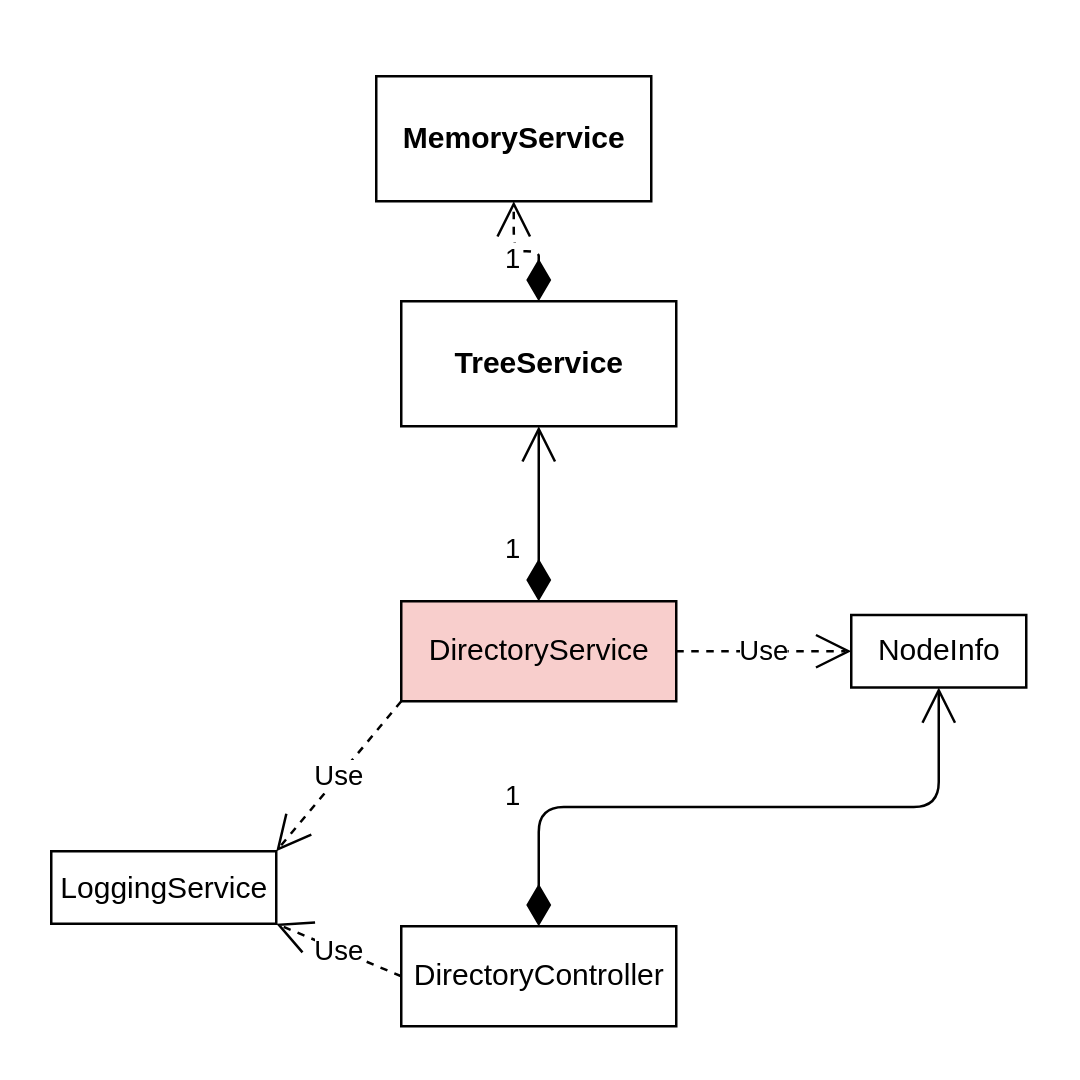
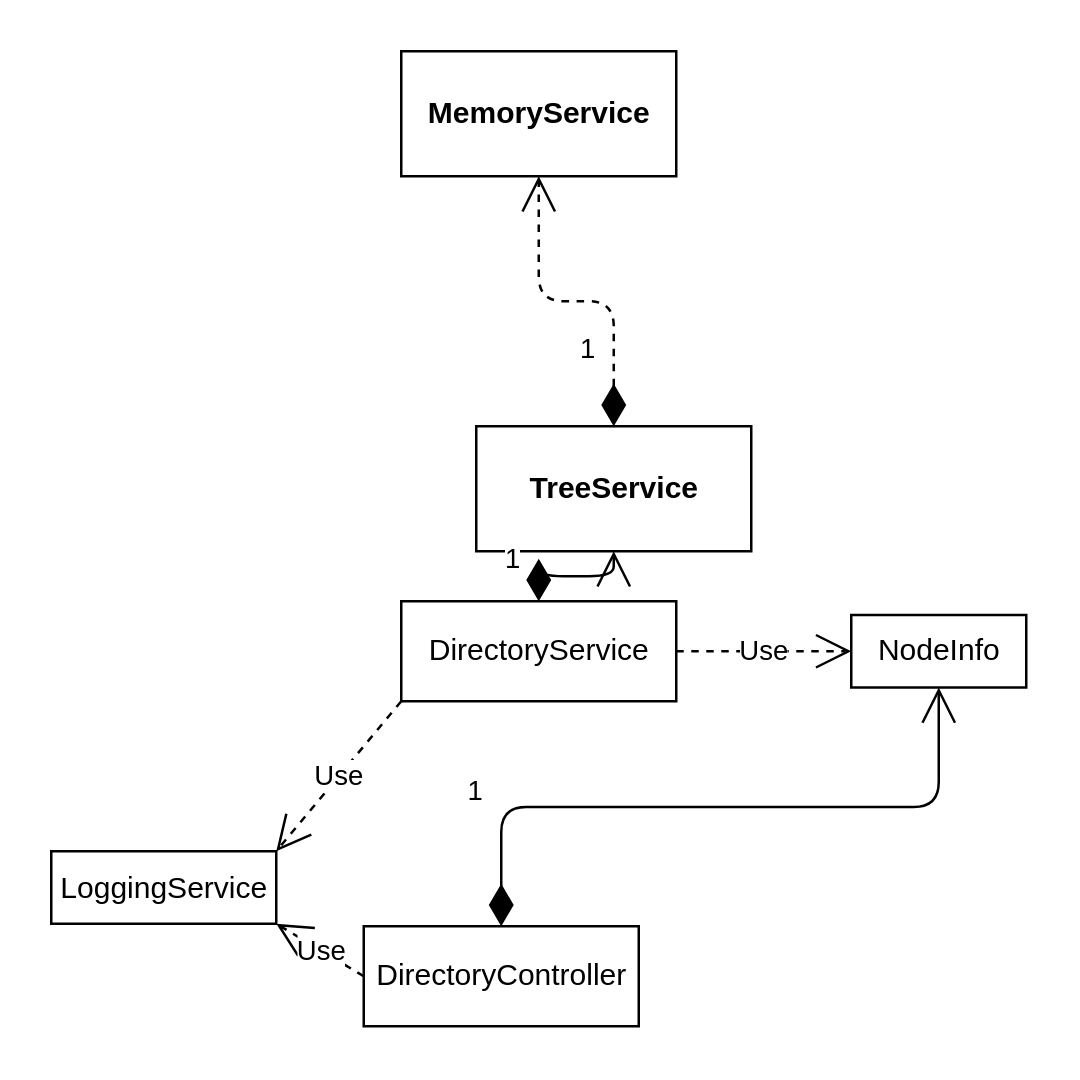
(514, 139) -> (539, 114)
(539, 364) -> (614, 489)
(539, 651) -> (539, 651)
(539, 976) -> (501, 976)
